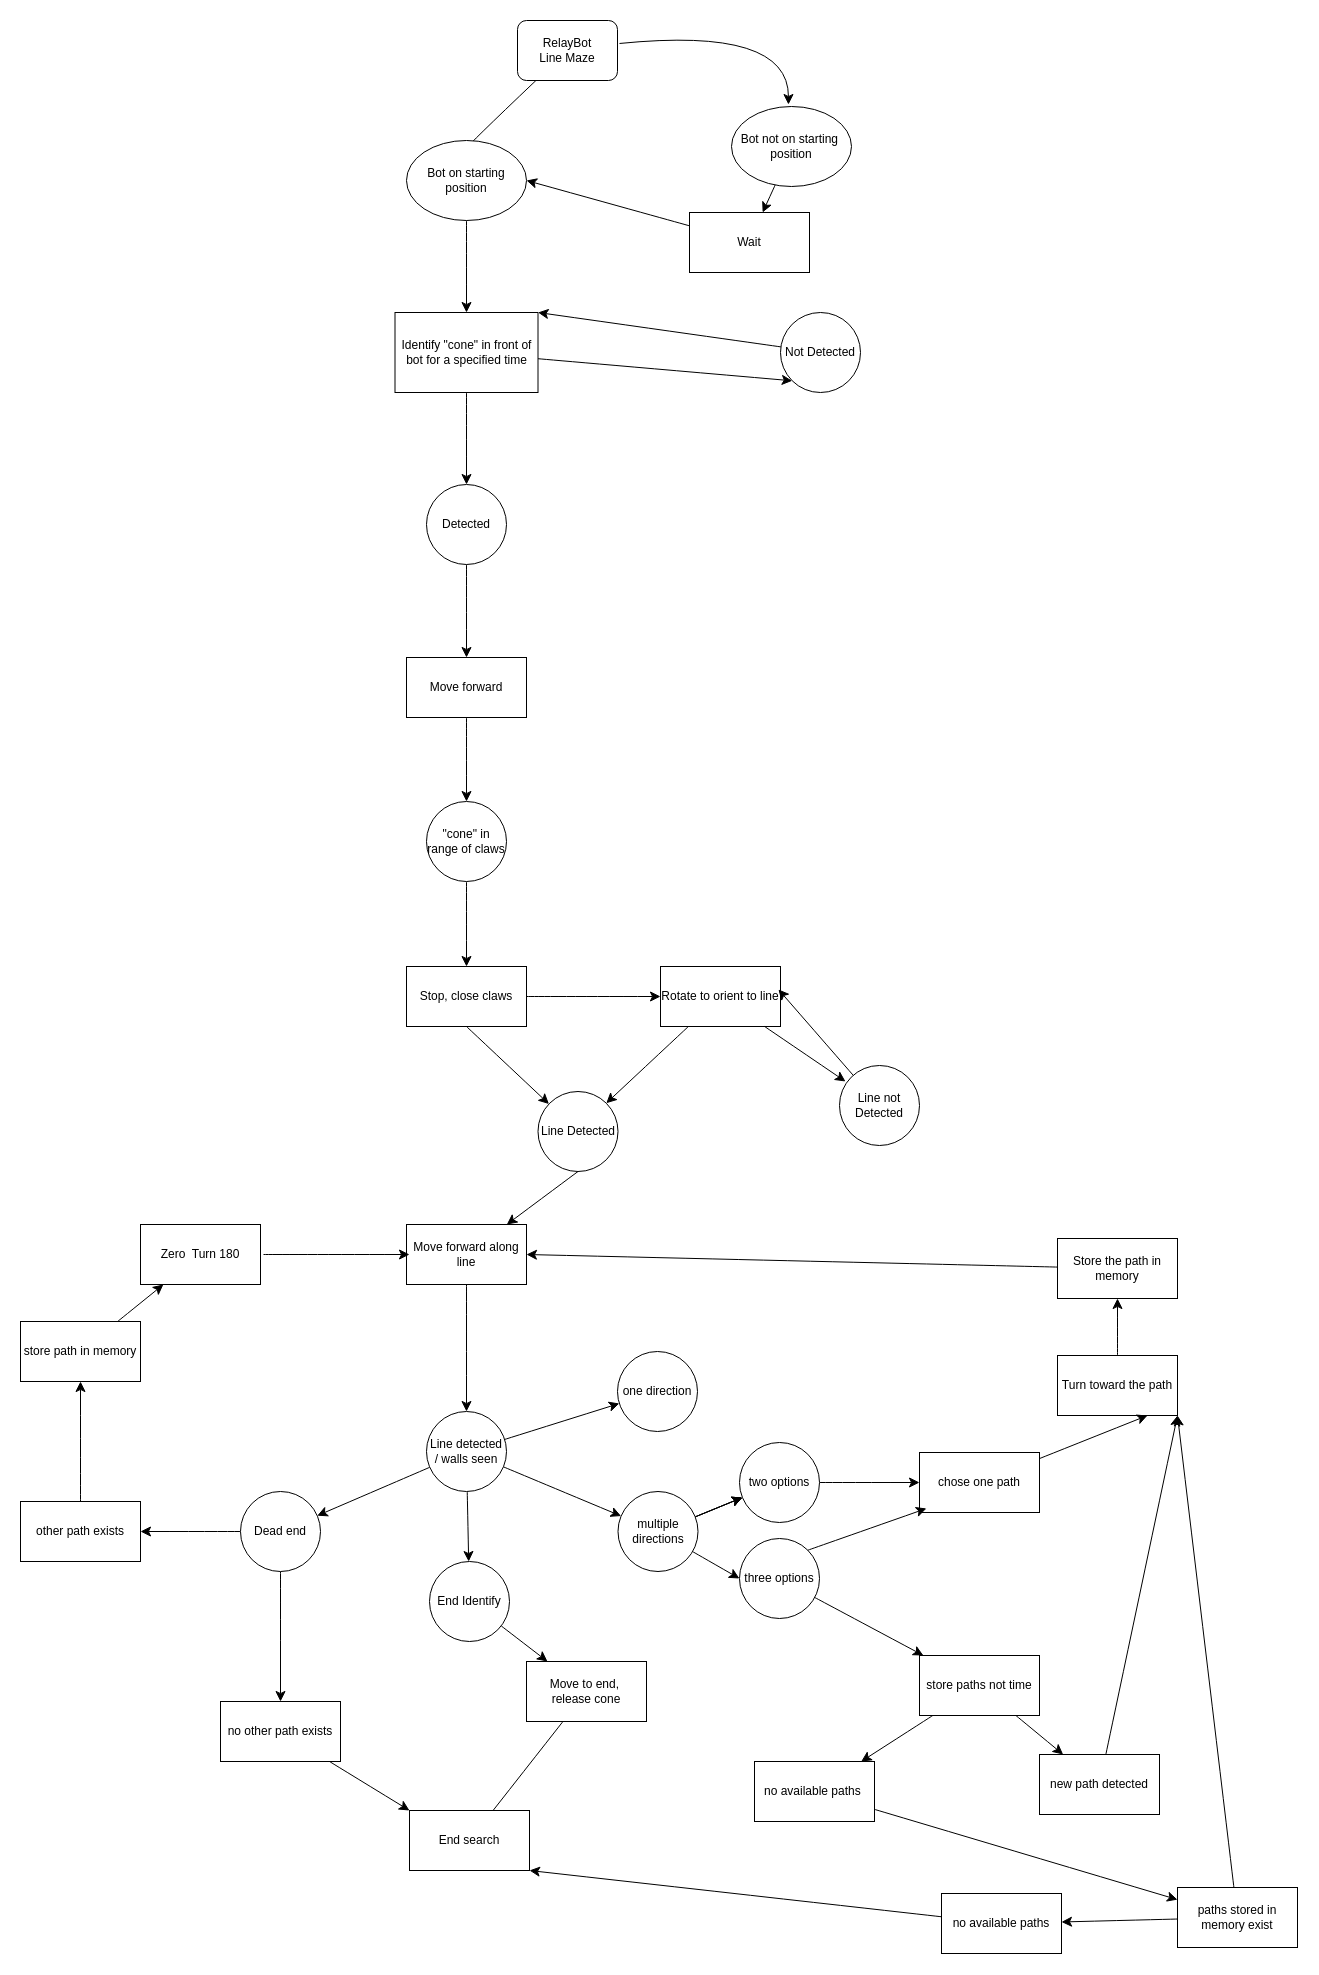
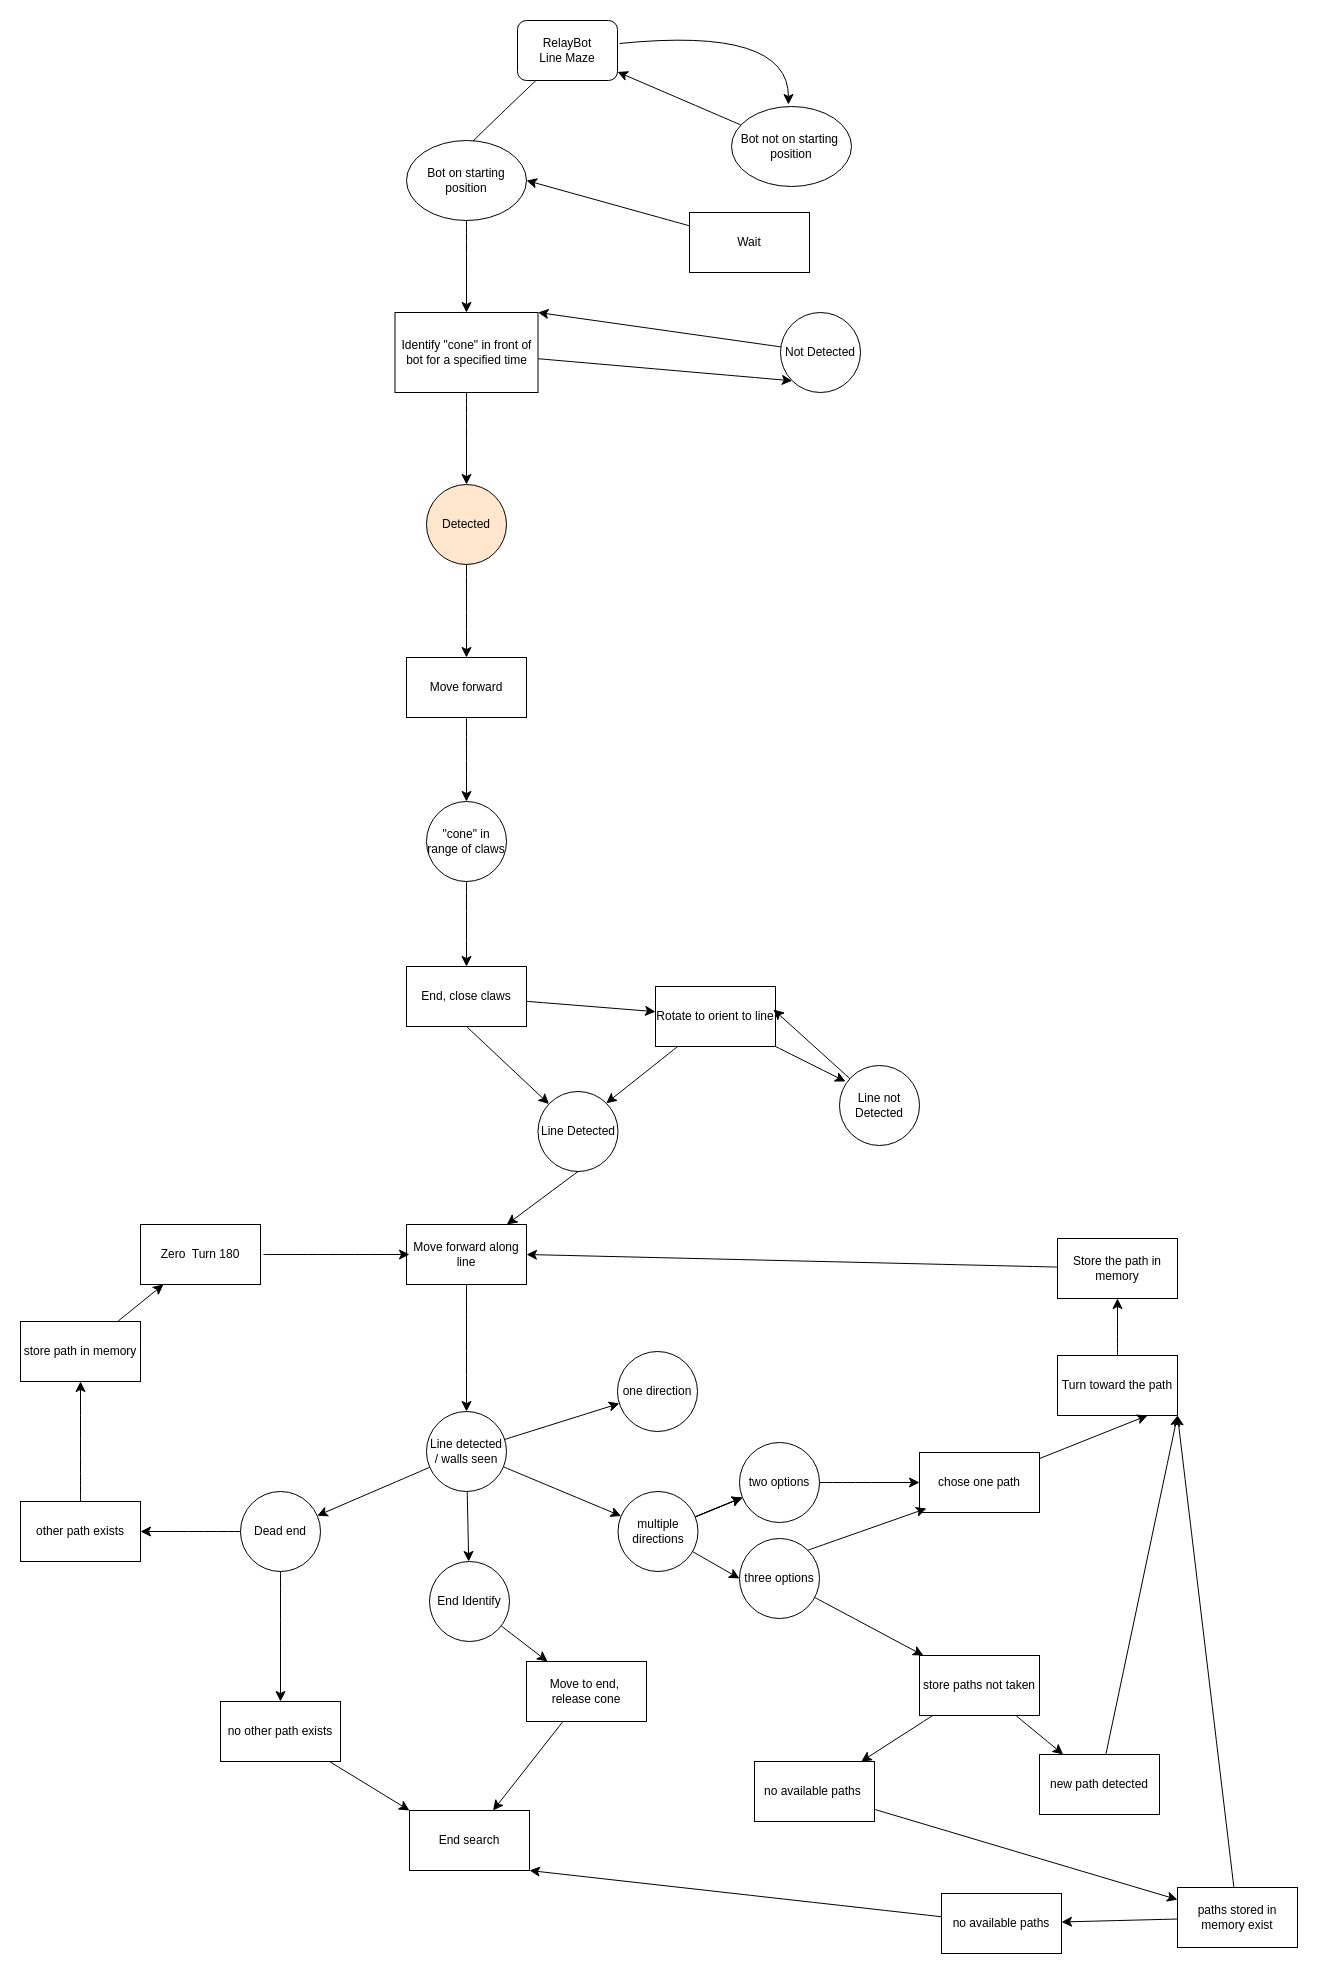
(771, 195) -> (682, 100)
(467, 525) -> (467, 525)
(467, 997) -> (467, 997)
(721, 997) -> (716, 1017)
(980, 1686) -> (980, 1686)
(497, 1806) -> (499, 1803)
